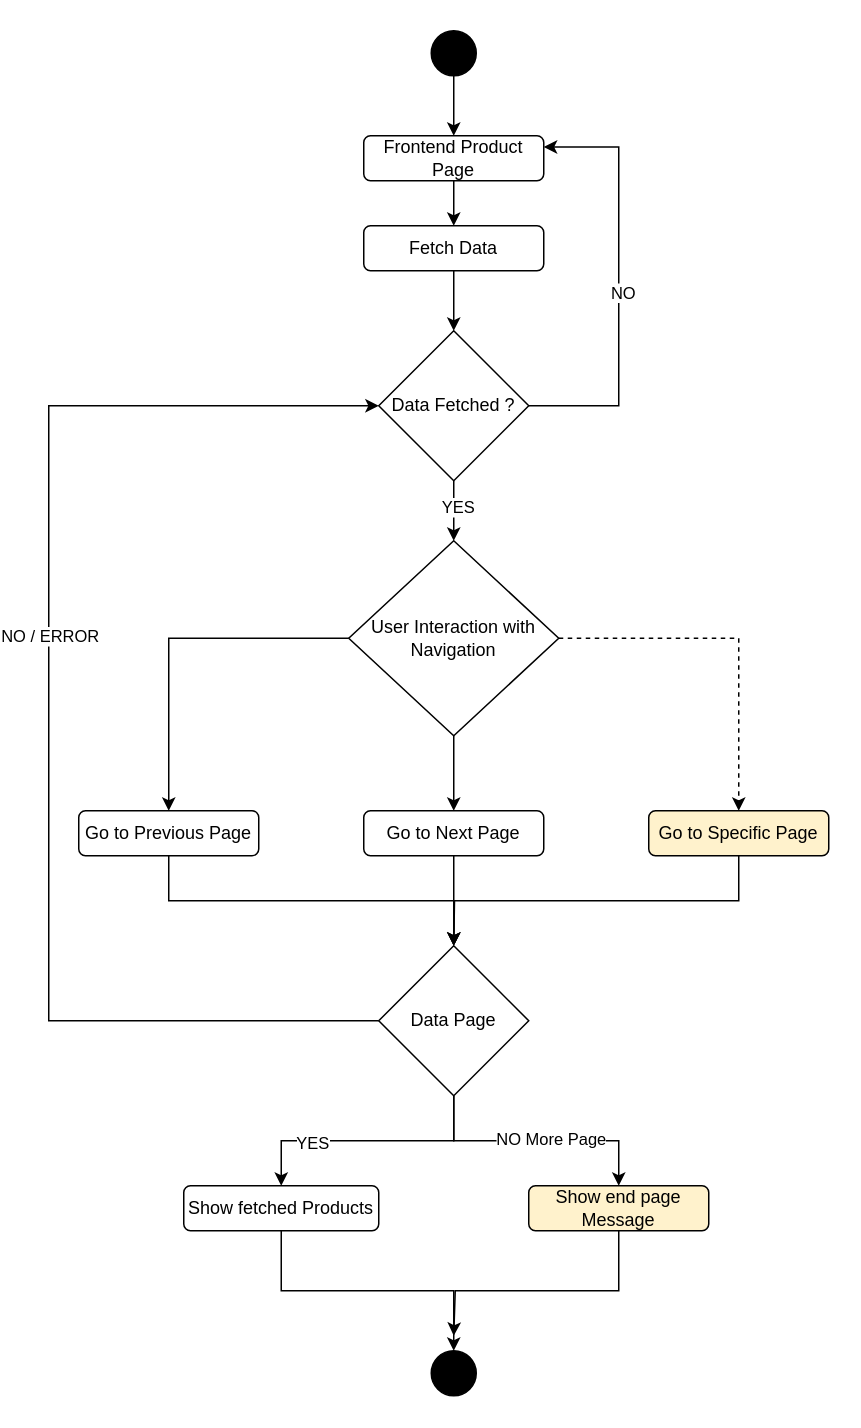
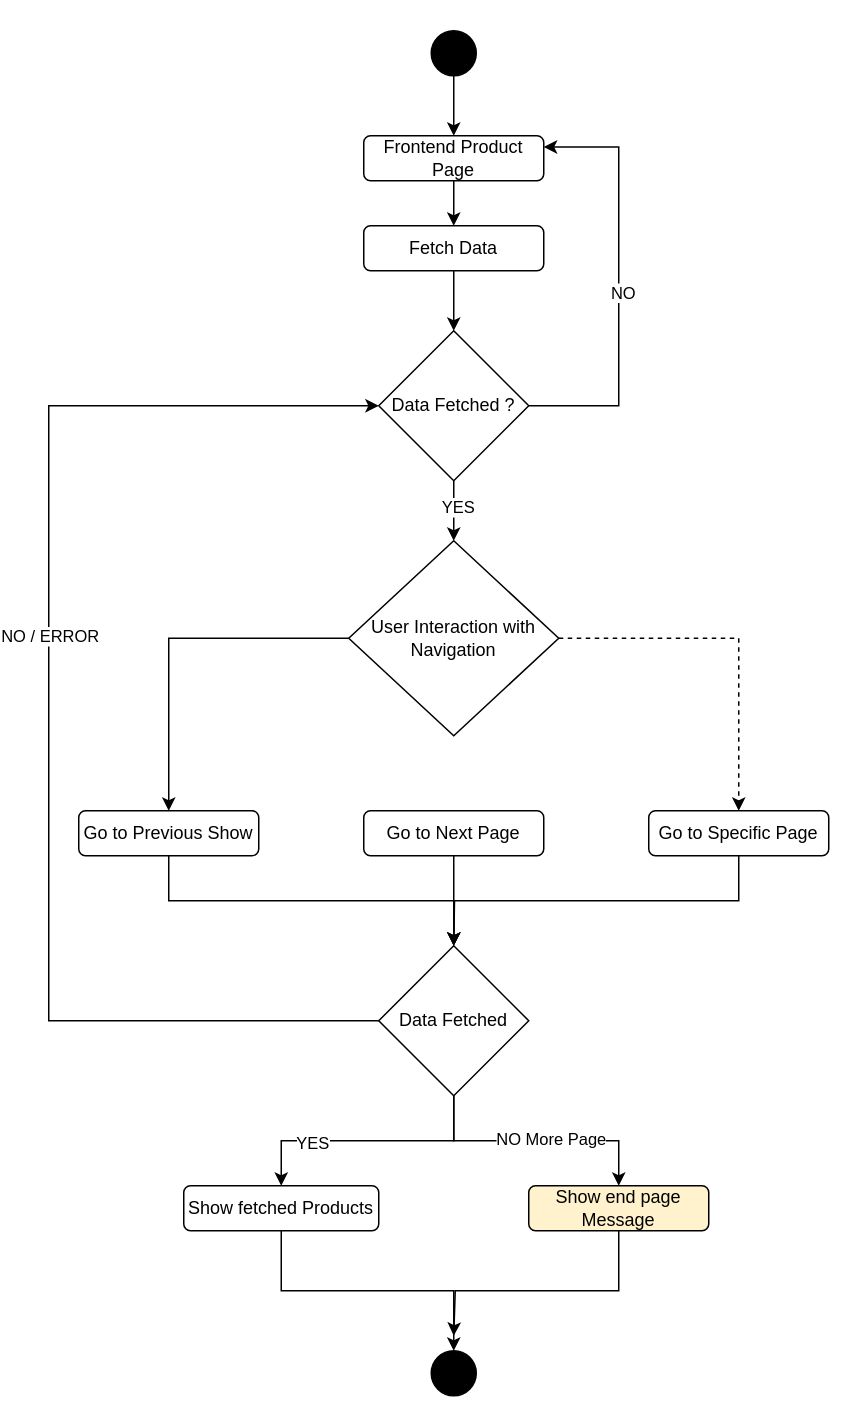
(454, 768) -> none
(169, 833) -> (169, 833)
(739, 833) -> (739, 833)
(454, 1021) -> (454, 1021)
